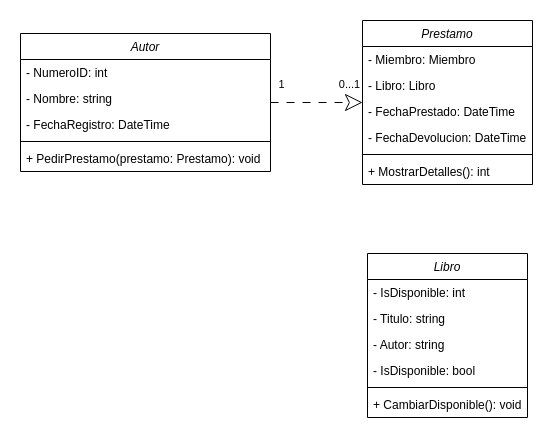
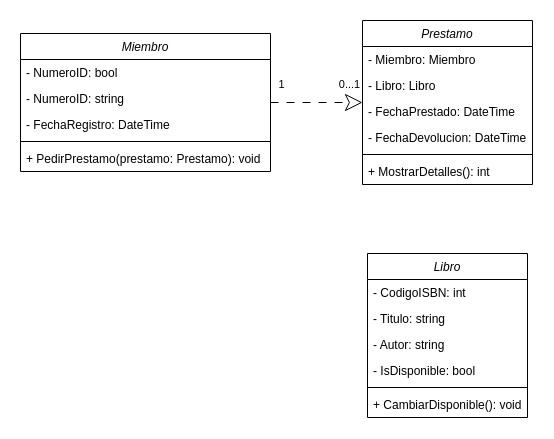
(145, 47) -> (145, 47)
(70, 73) -> (74, 73)
(74, 99) -> (80, 99)
(426, 293) -> (422, 293)
